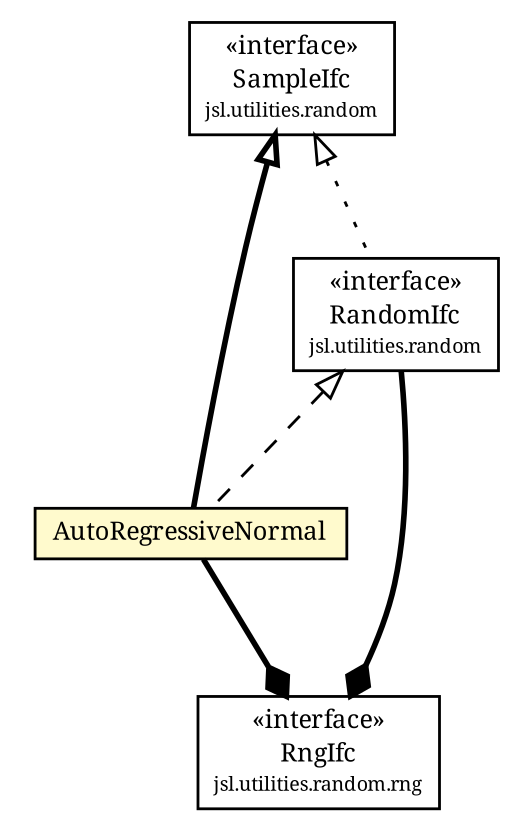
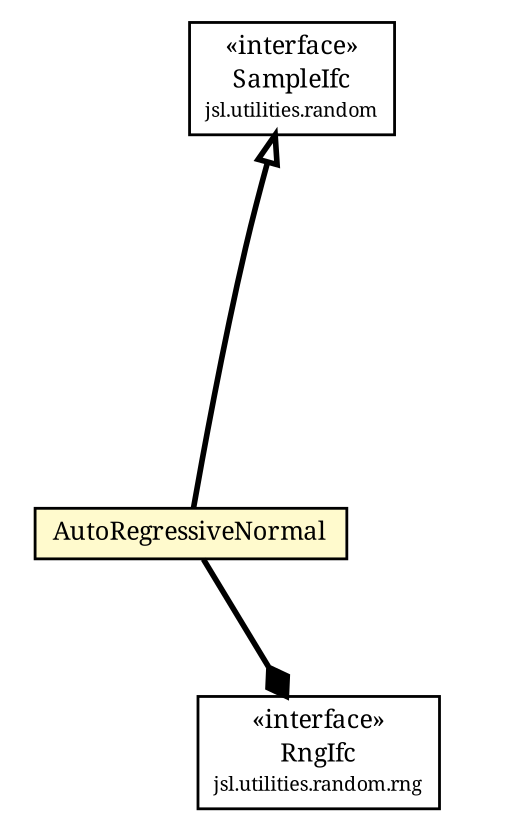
(395, 315) -> none
